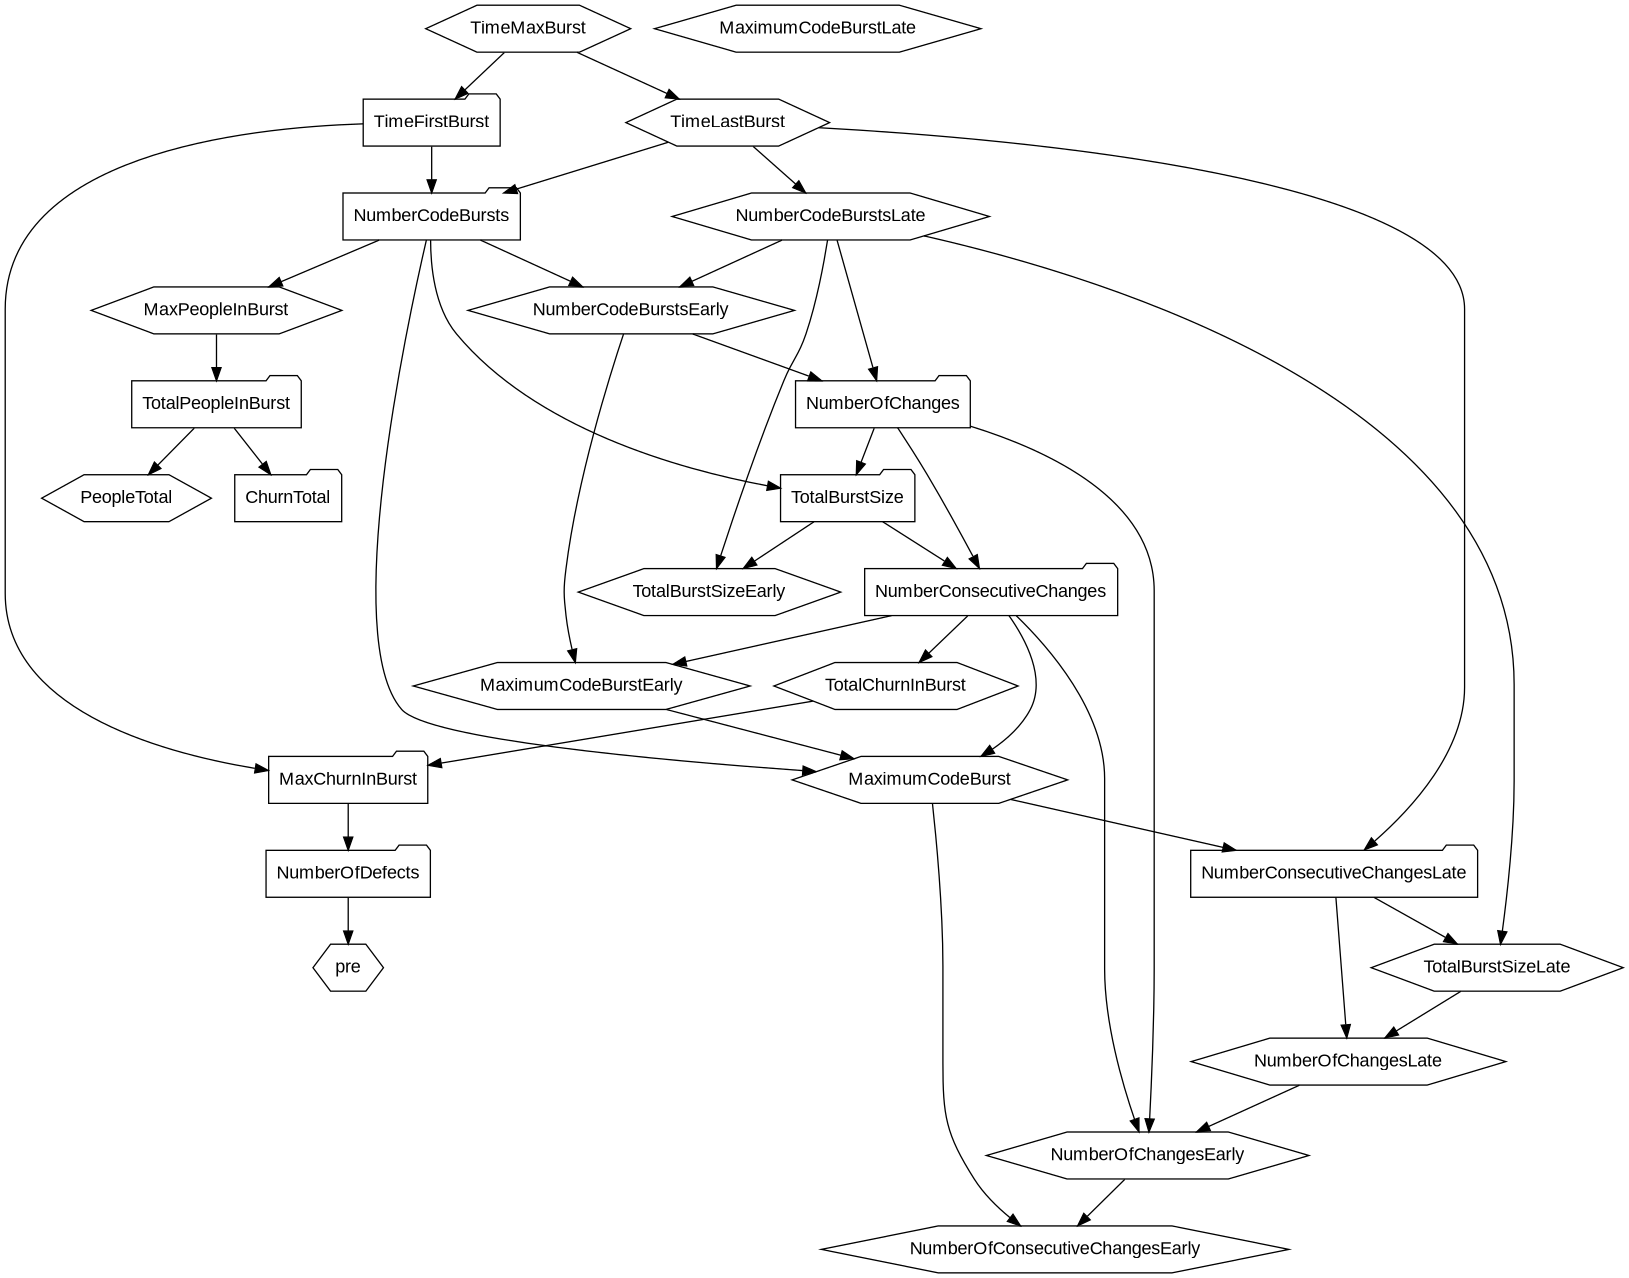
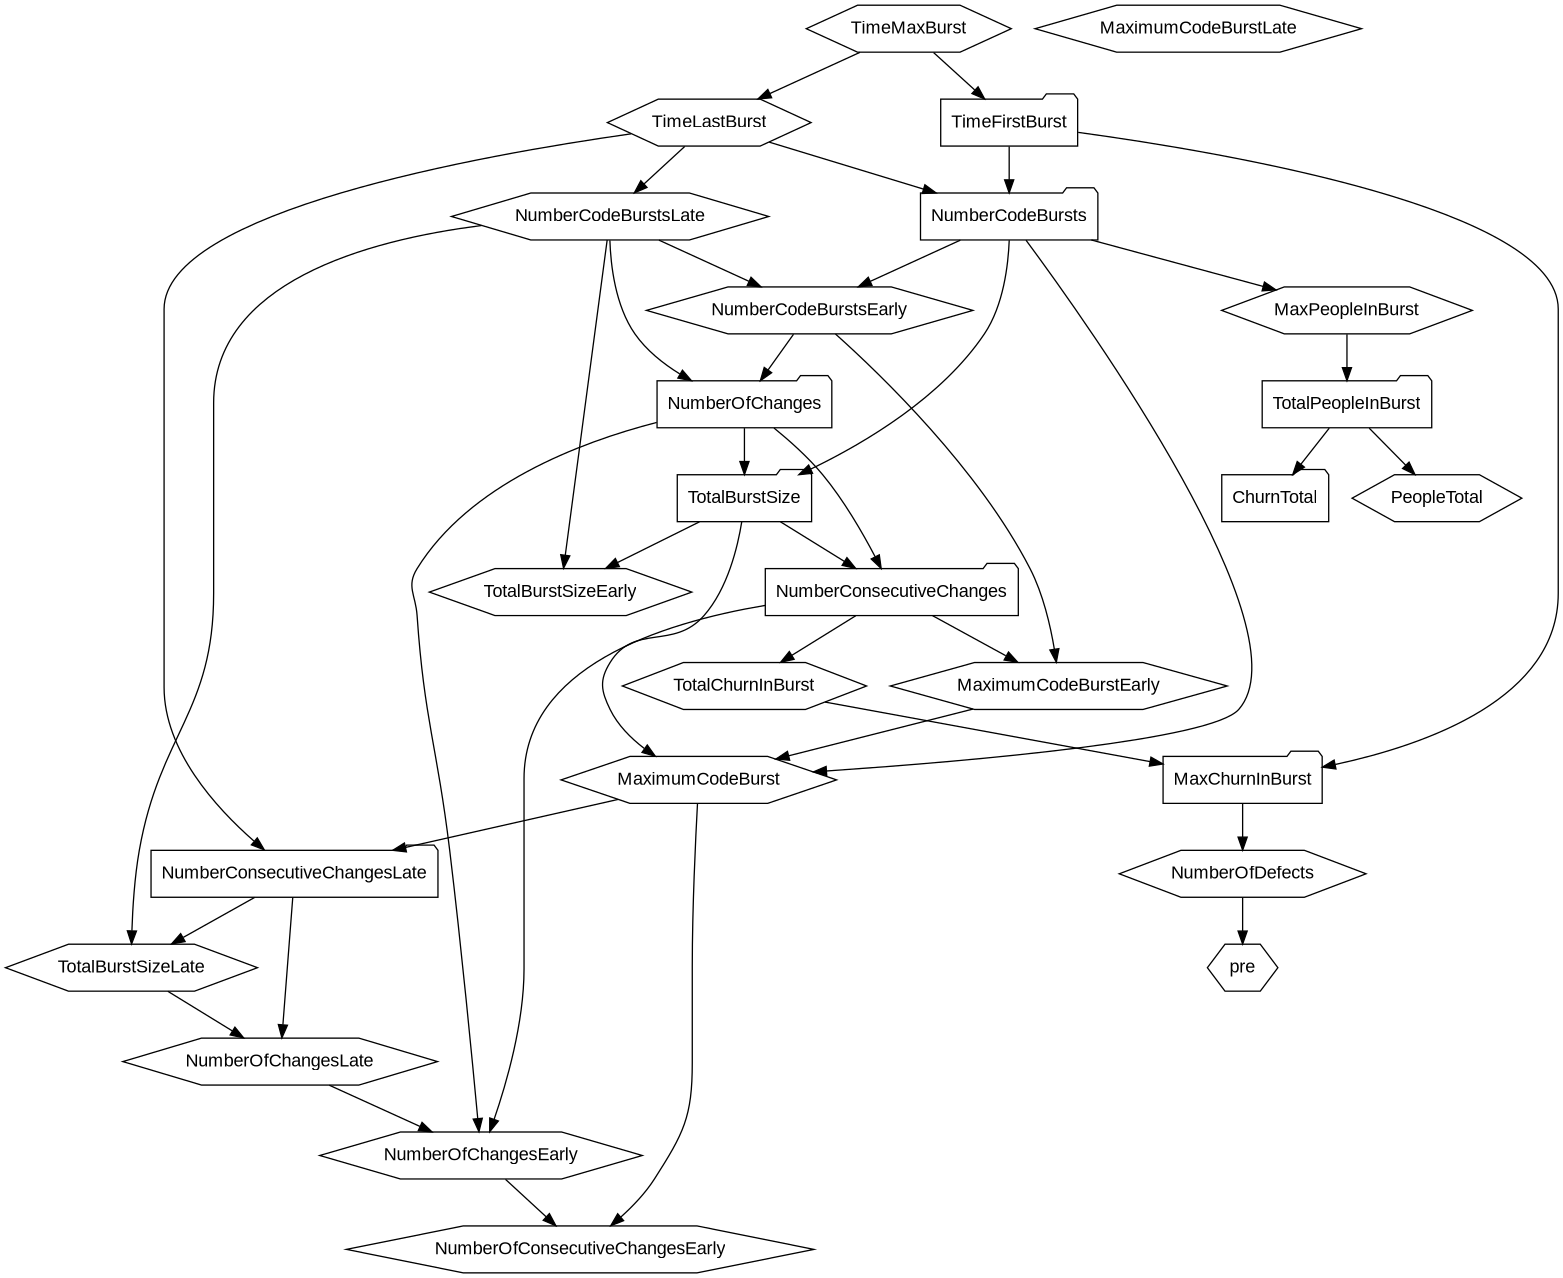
(1036, 688) -> (709, 609)
(348, 874) -> (1243, 874)
